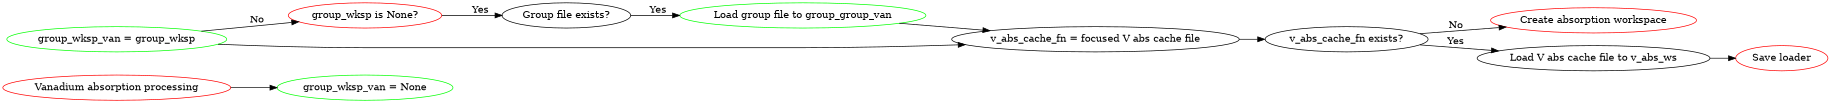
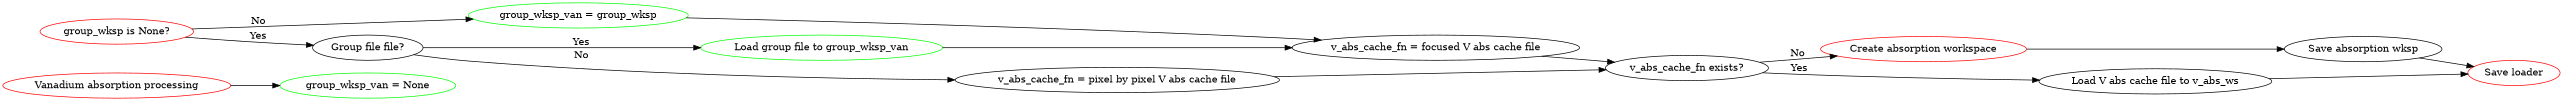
(566, 15) -> (368, 48)
(803, 15) -> (822, 48)
(247, 27) -> (329, 24)
(1453, 42) -> (1795, 68)
none -> (2363, 49)
none -> (1117, 80)
